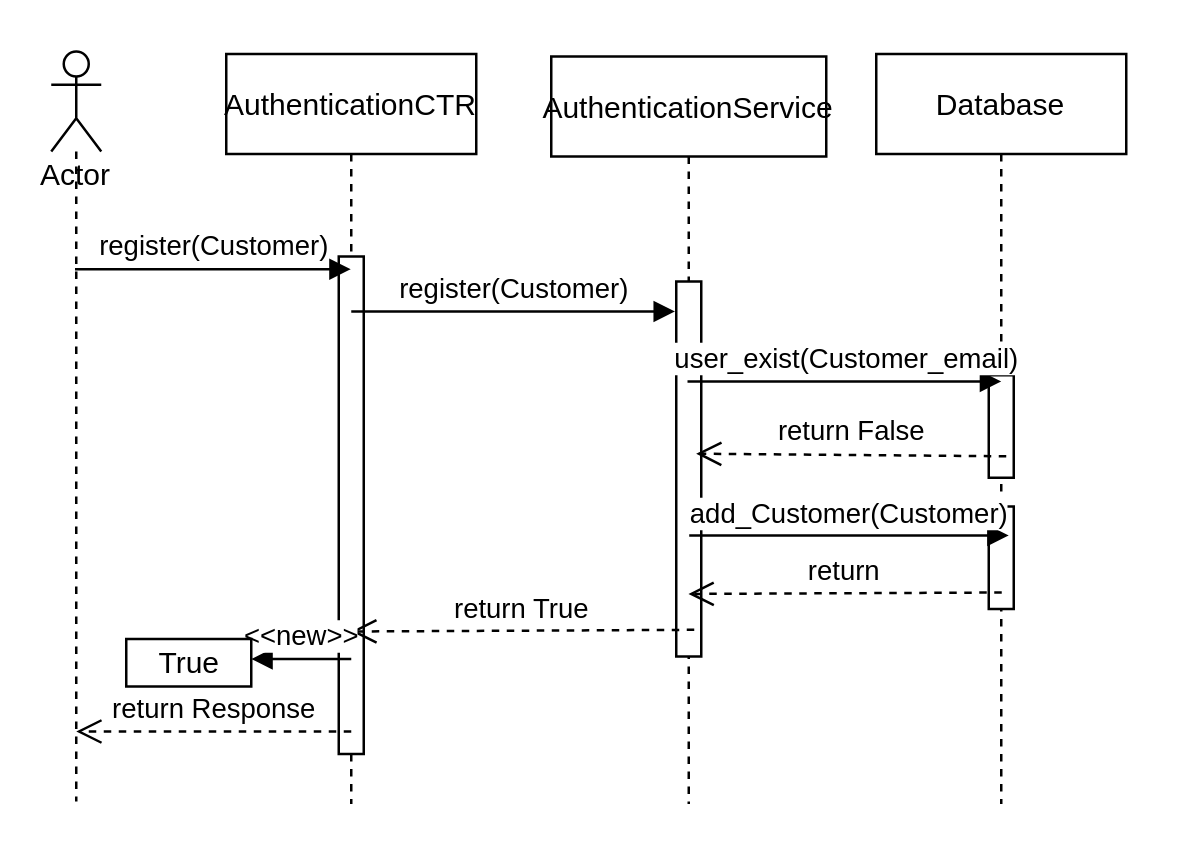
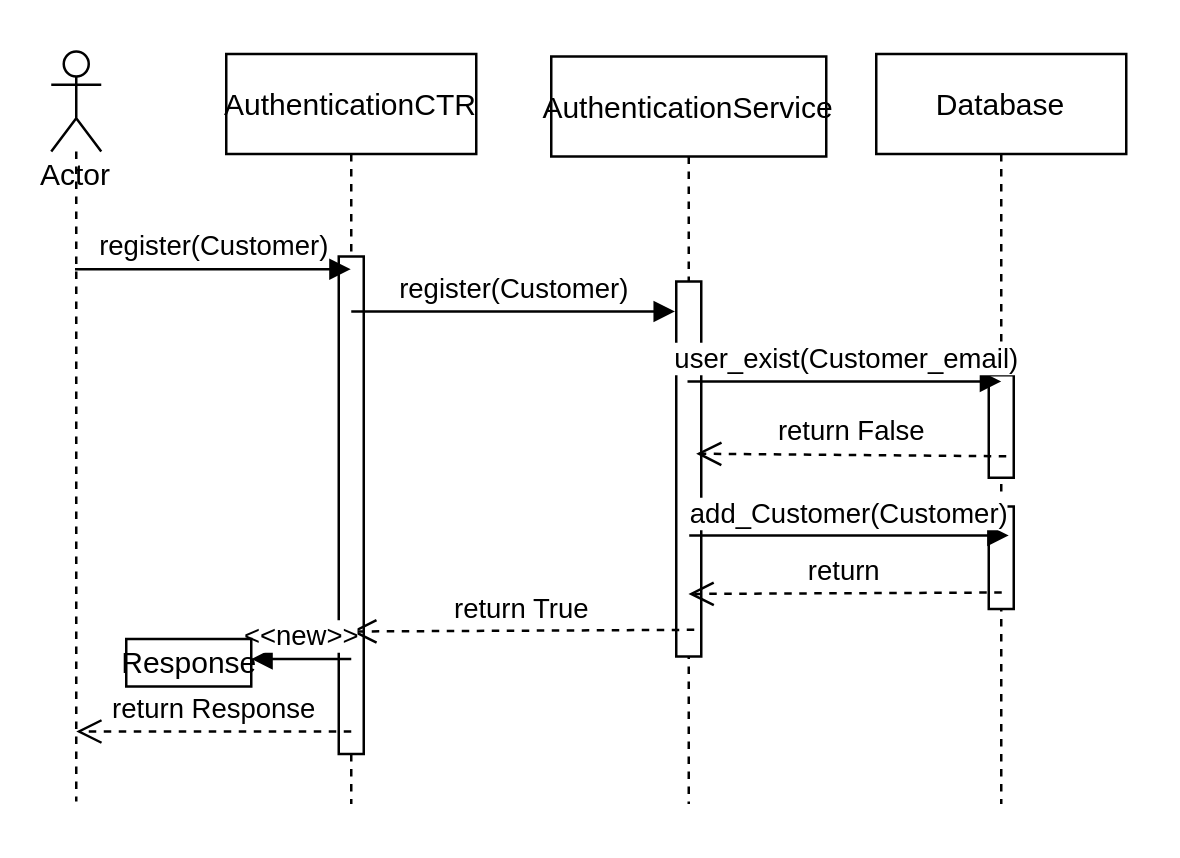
(190, 664) -> (190, 664)
